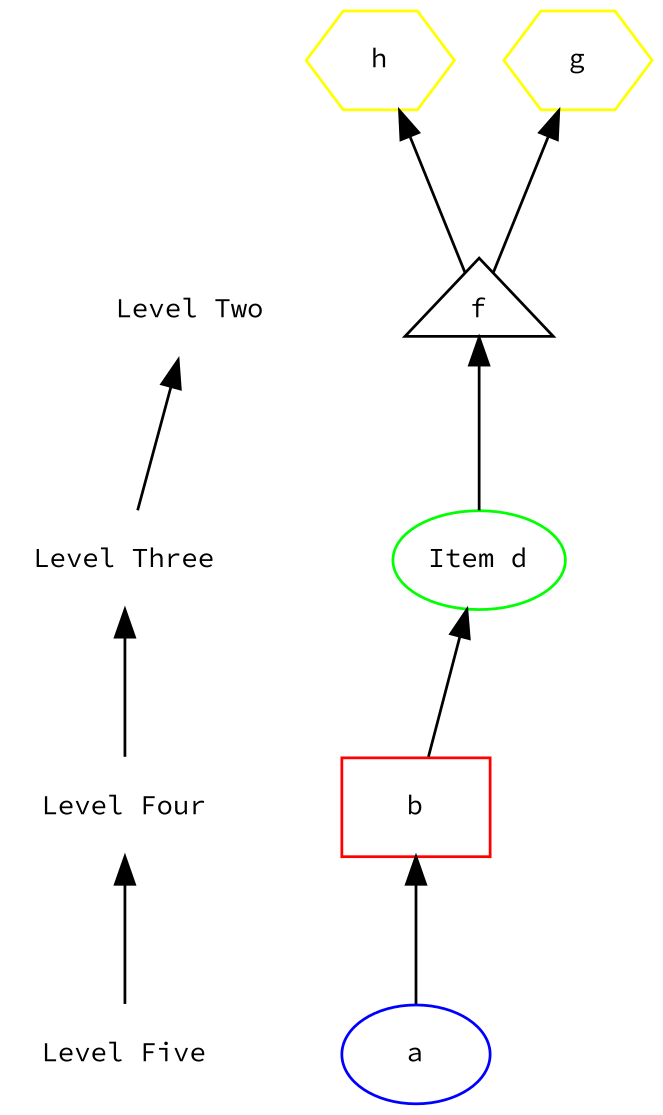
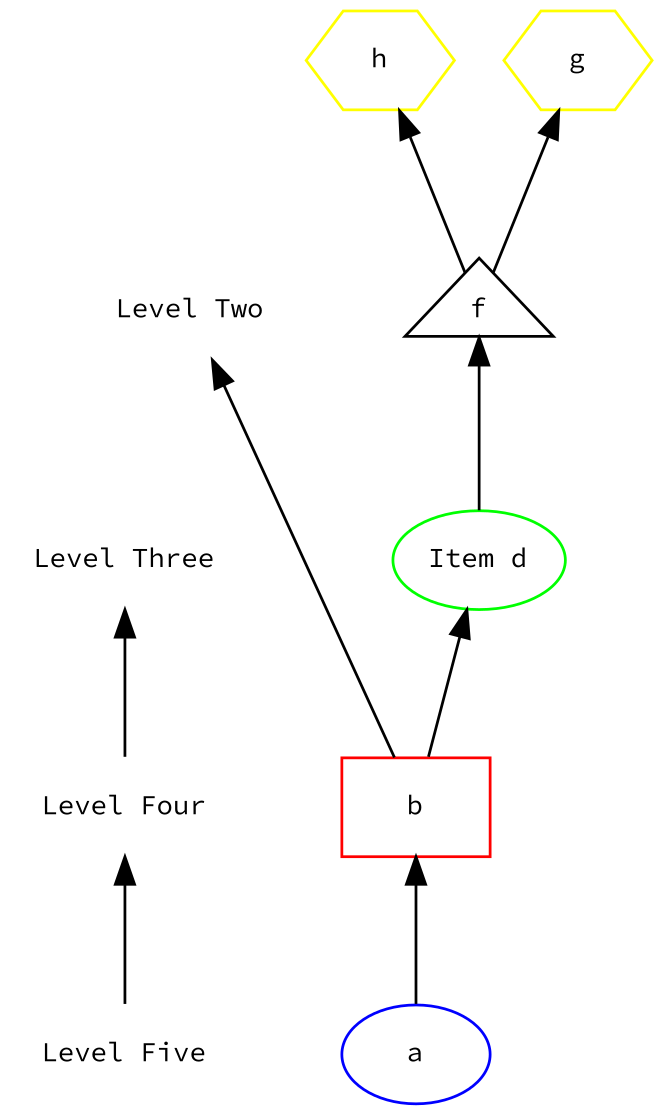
(154, 449) -> (309, 571)
